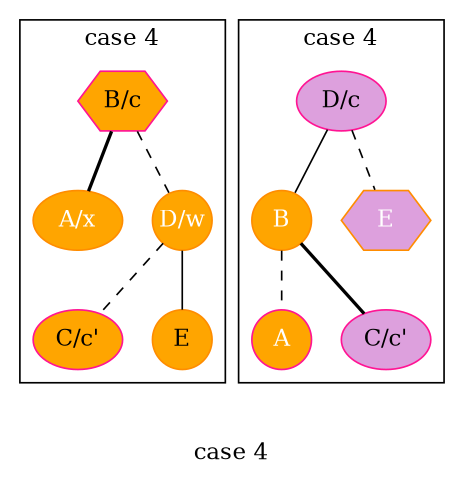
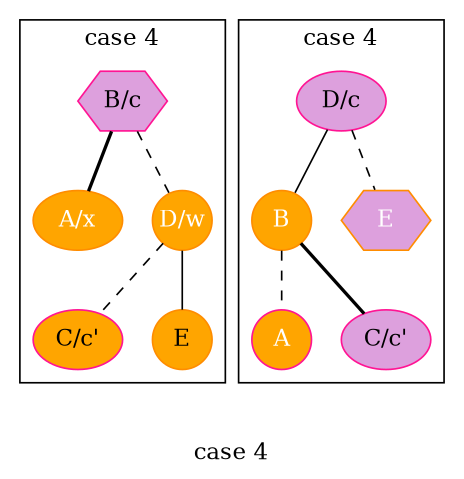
(123, 101) -> (123, 101)
